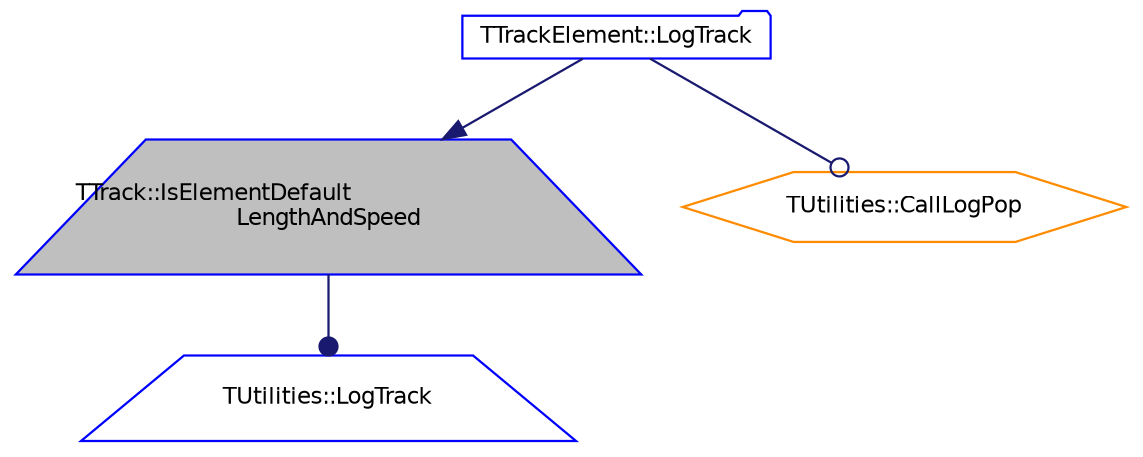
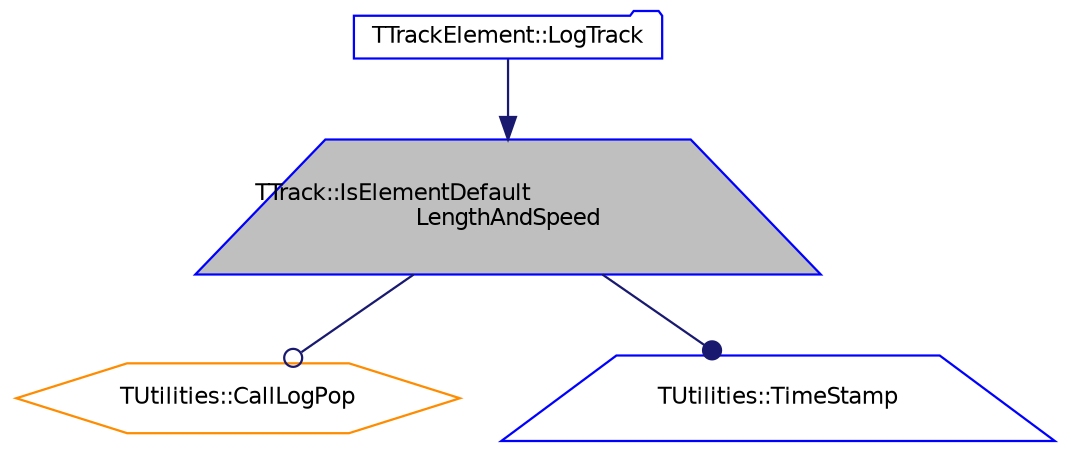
(741, 111) -> (358, 313)
(328, 398) -> (778, 398)
